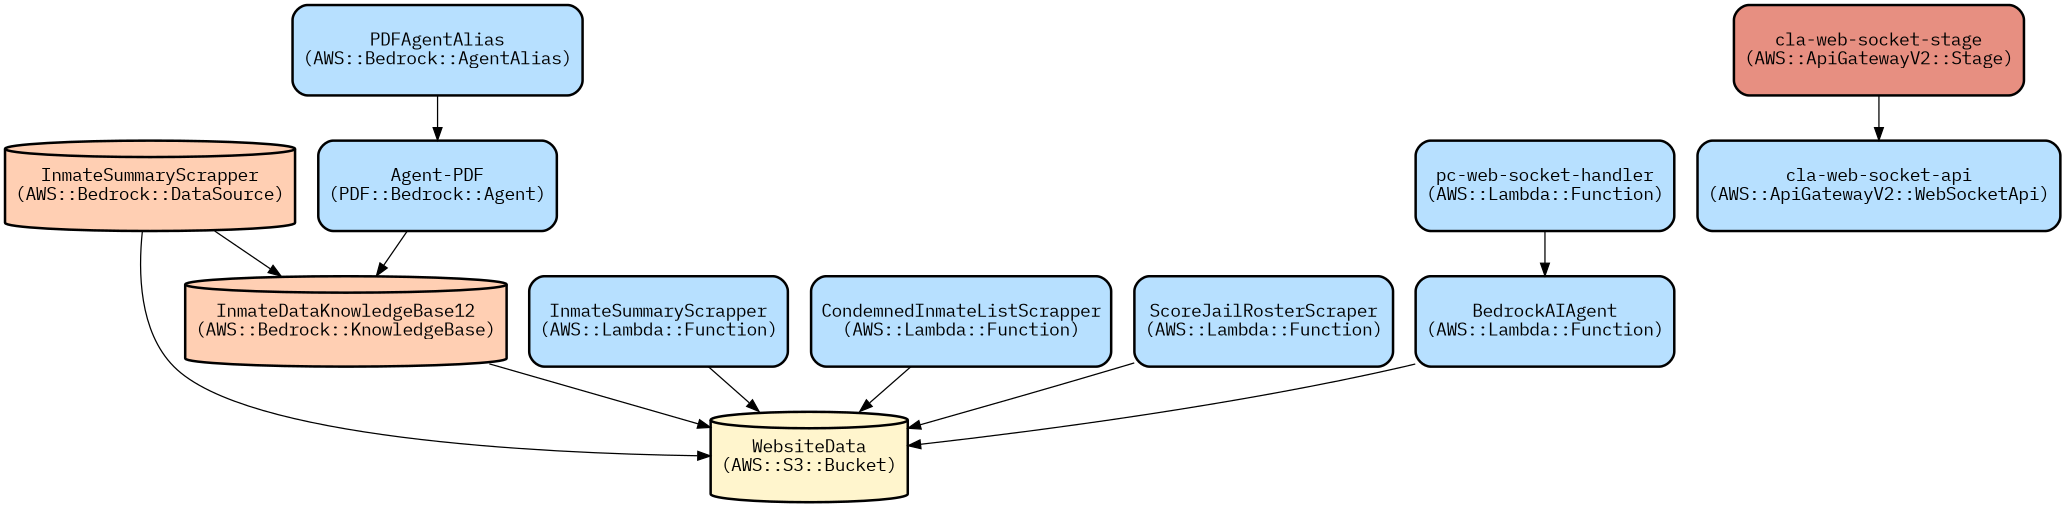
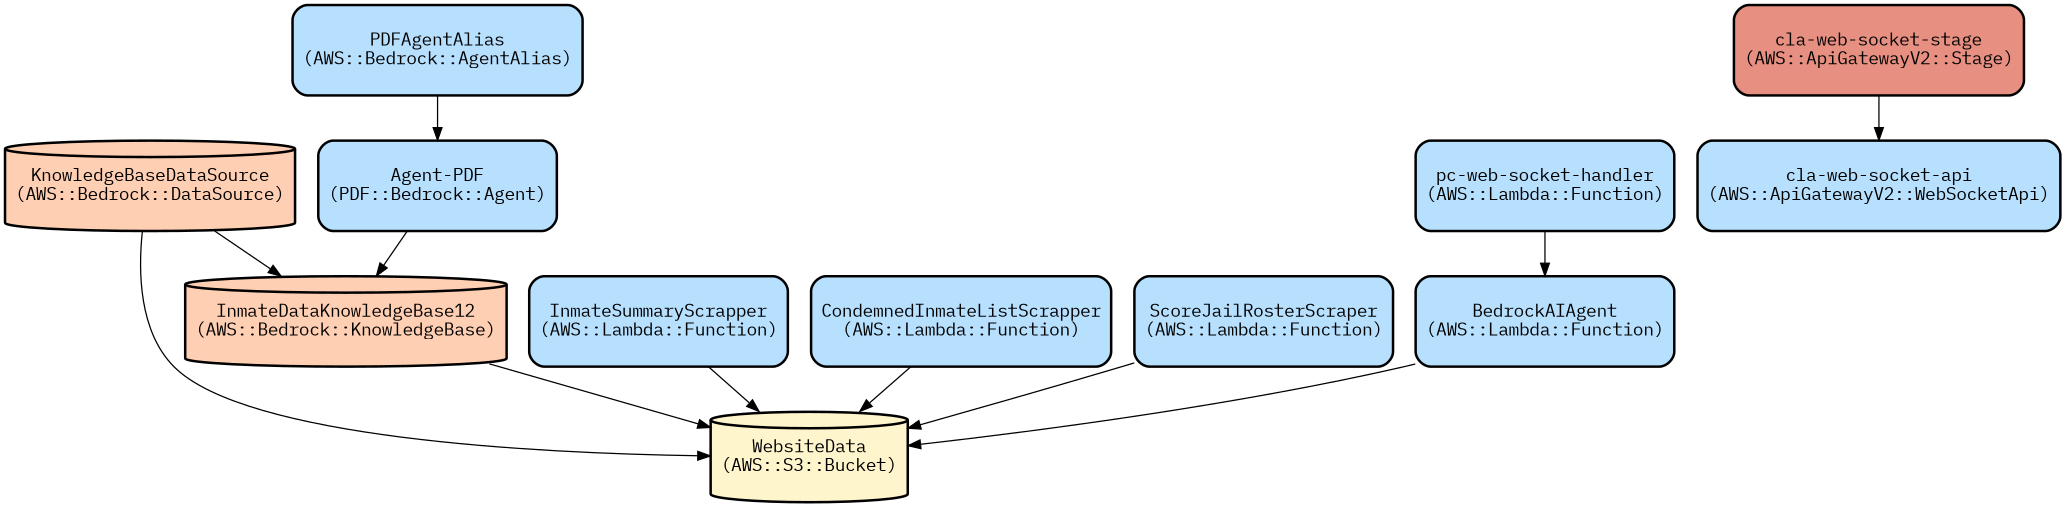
(150, 186) -> (150, 186)
